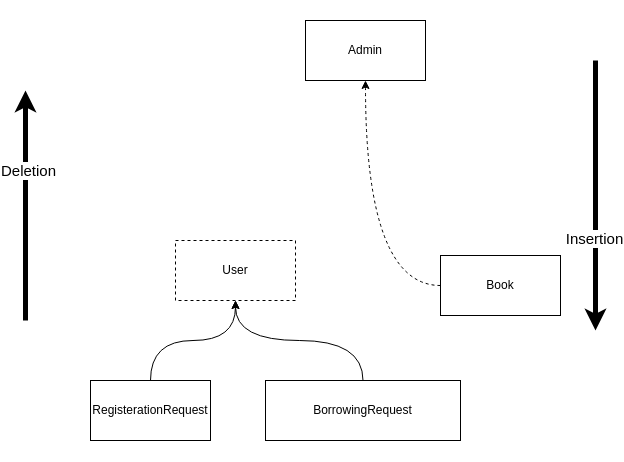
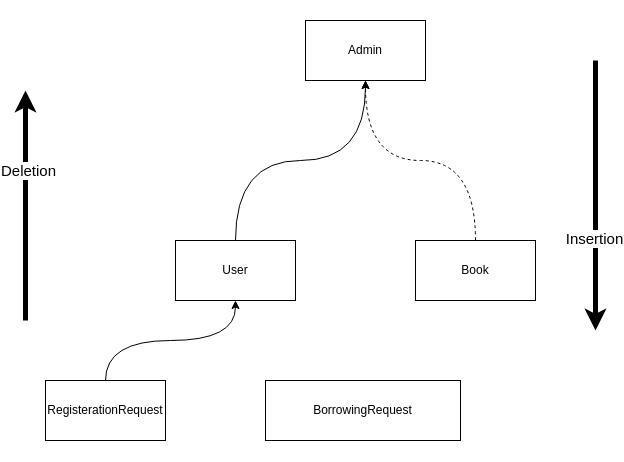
none -> (287, 162)
(236, 271) -> (236, 271)
(501, 286) -> (476, 271)
(305, 341) -> none
(151, 411) -> (106, 411)
